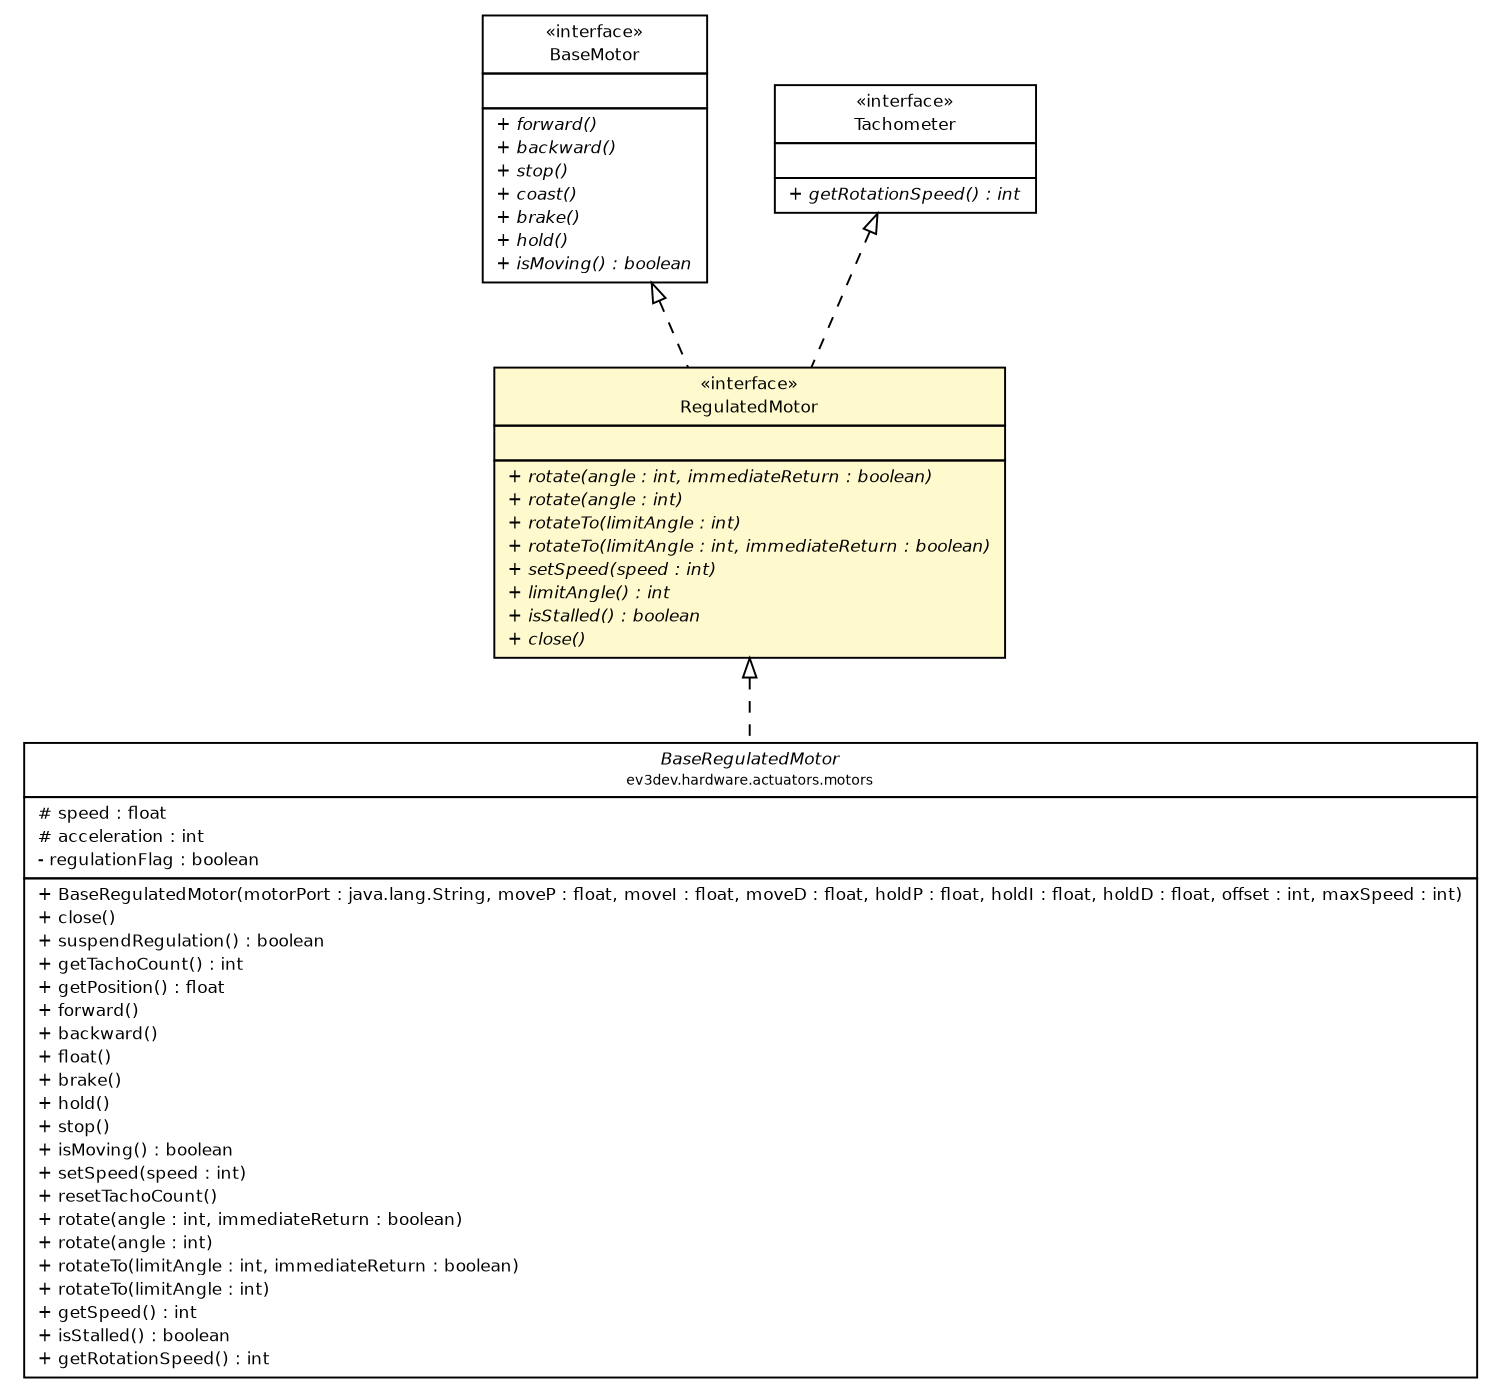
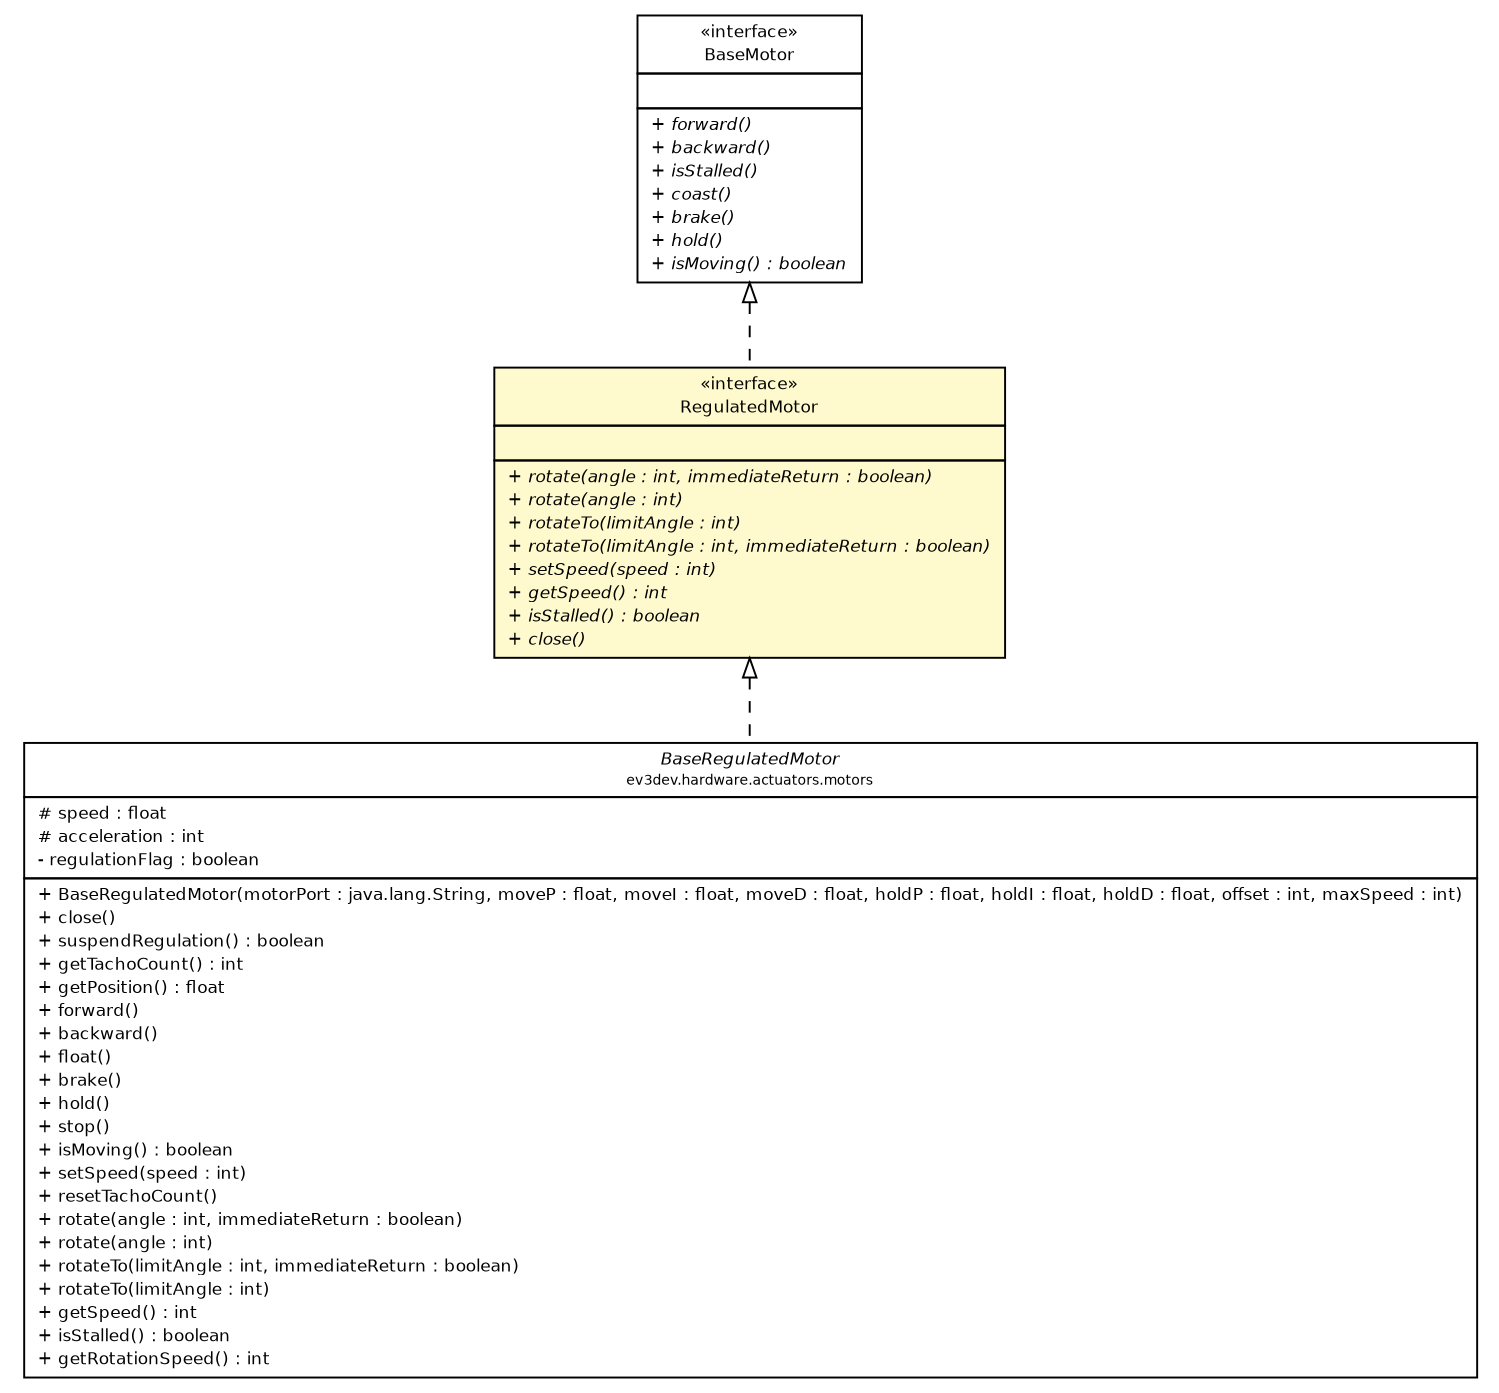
(904, 149) -> none
(533, 171) -> (705, 171)
(590, 593) -> (588, 593)
